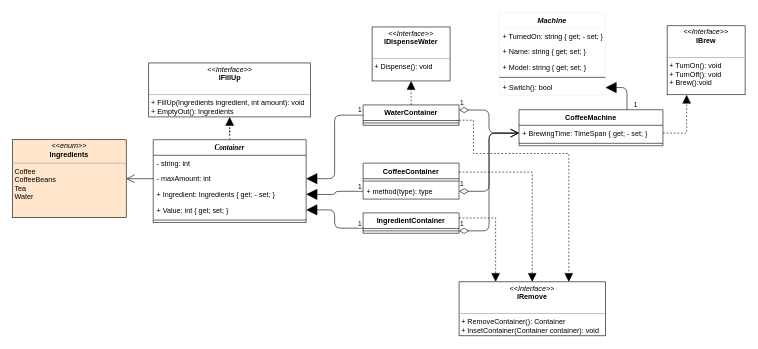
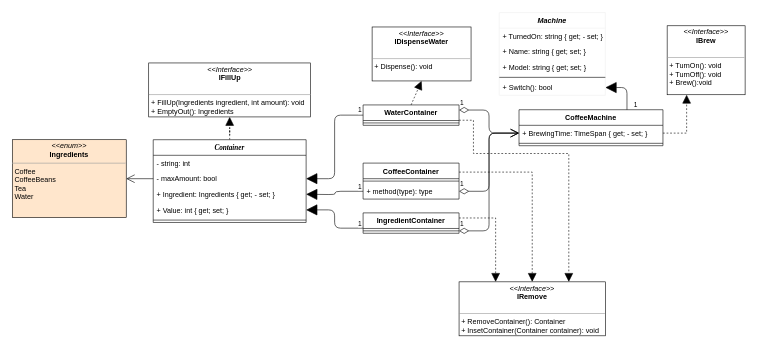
(411, 54) -> (422, 54)
(185, 179) -> (187, 179)
